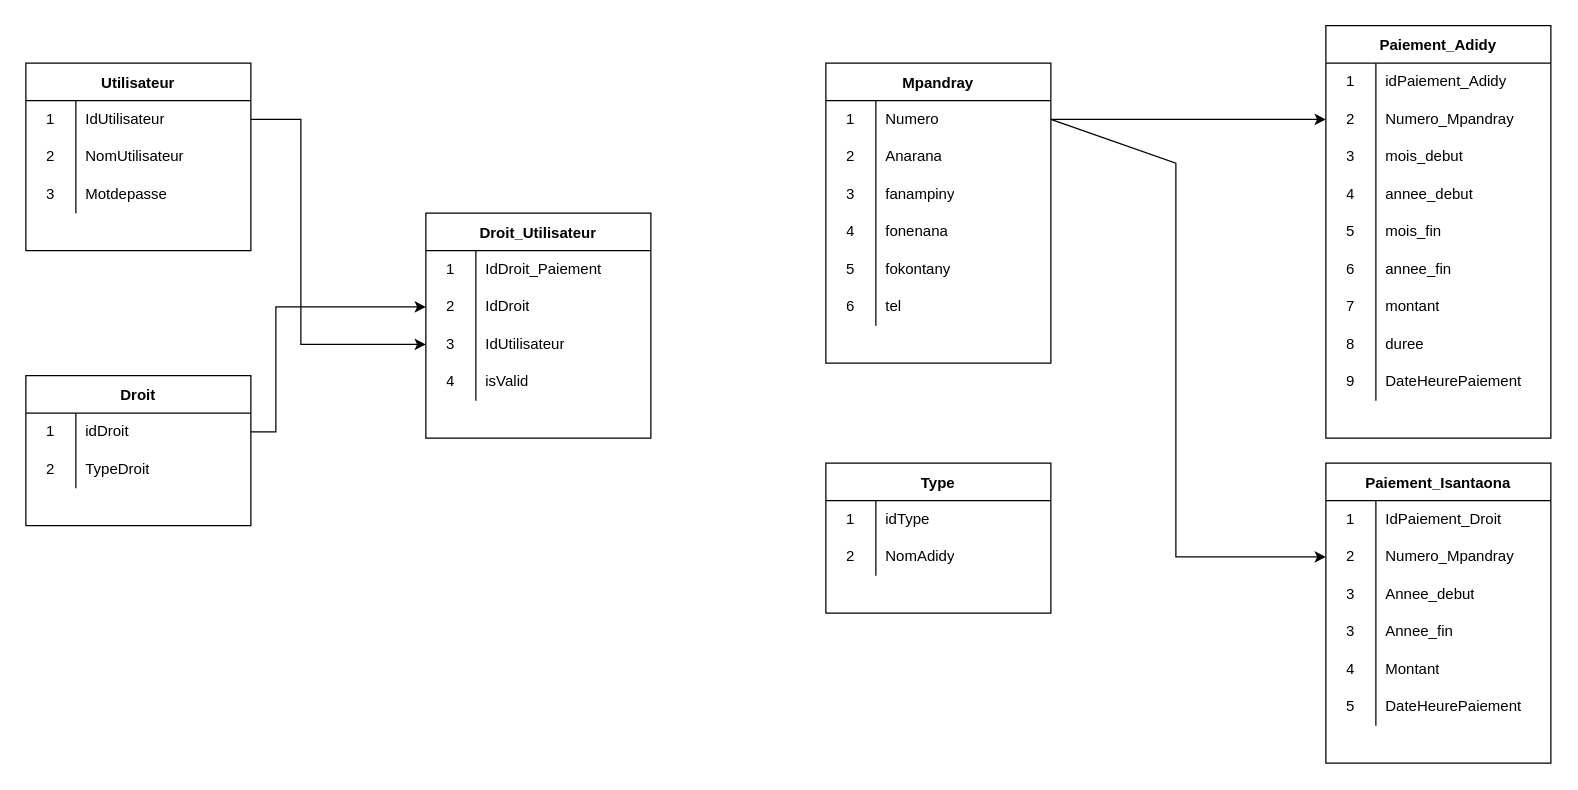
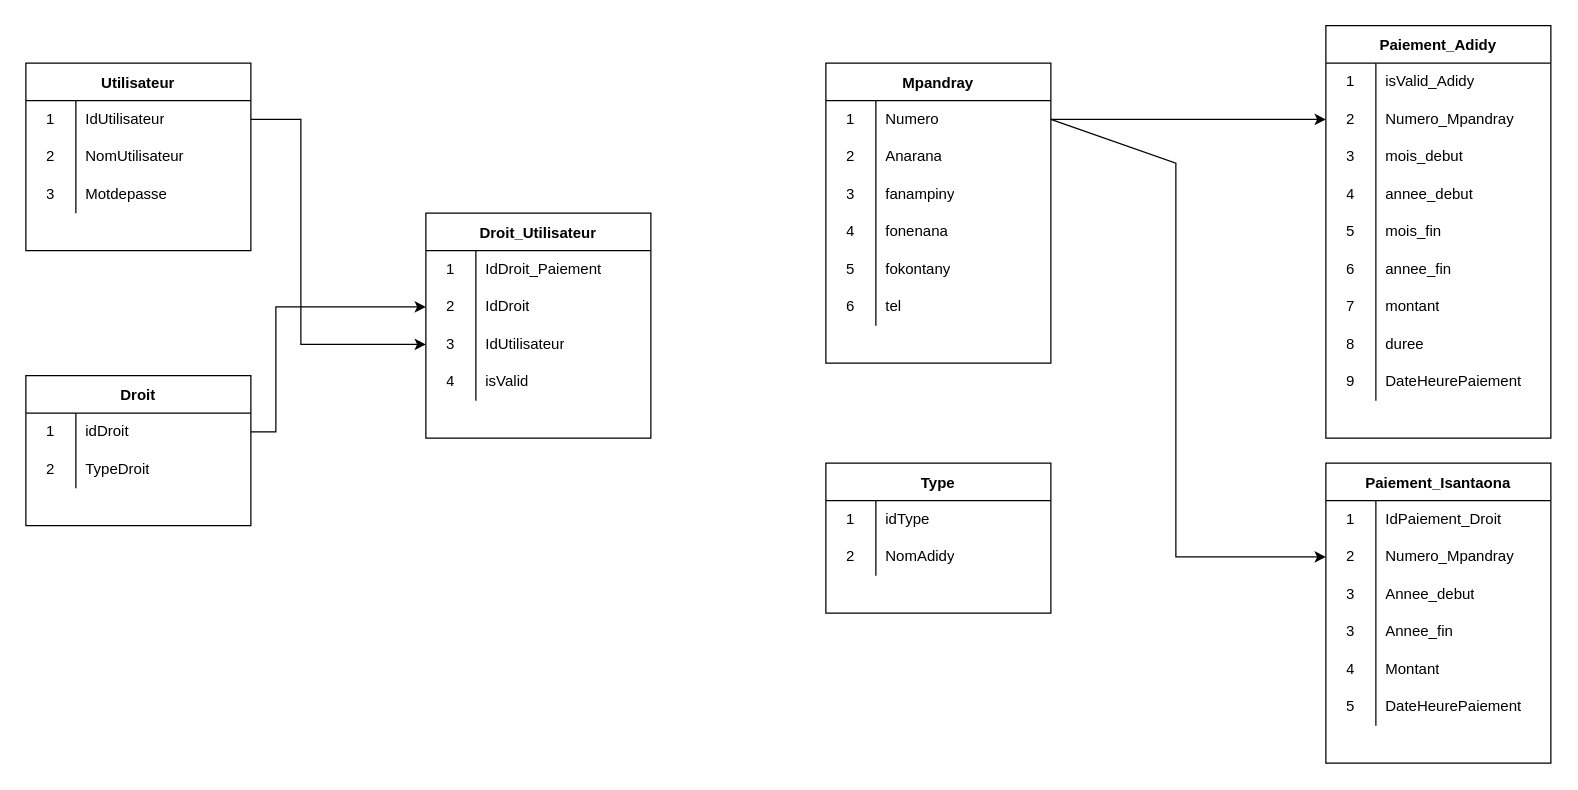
(1447, 82) -> (1432, 82)
